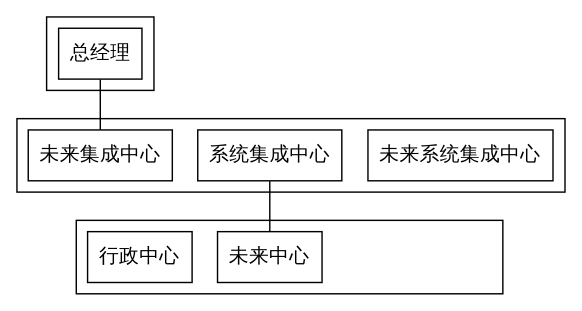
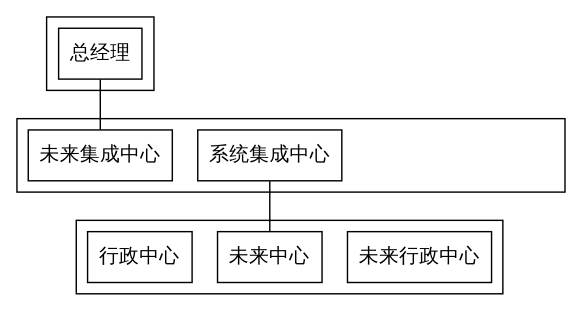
(460, 155) -> none
none -> (420, 257)
